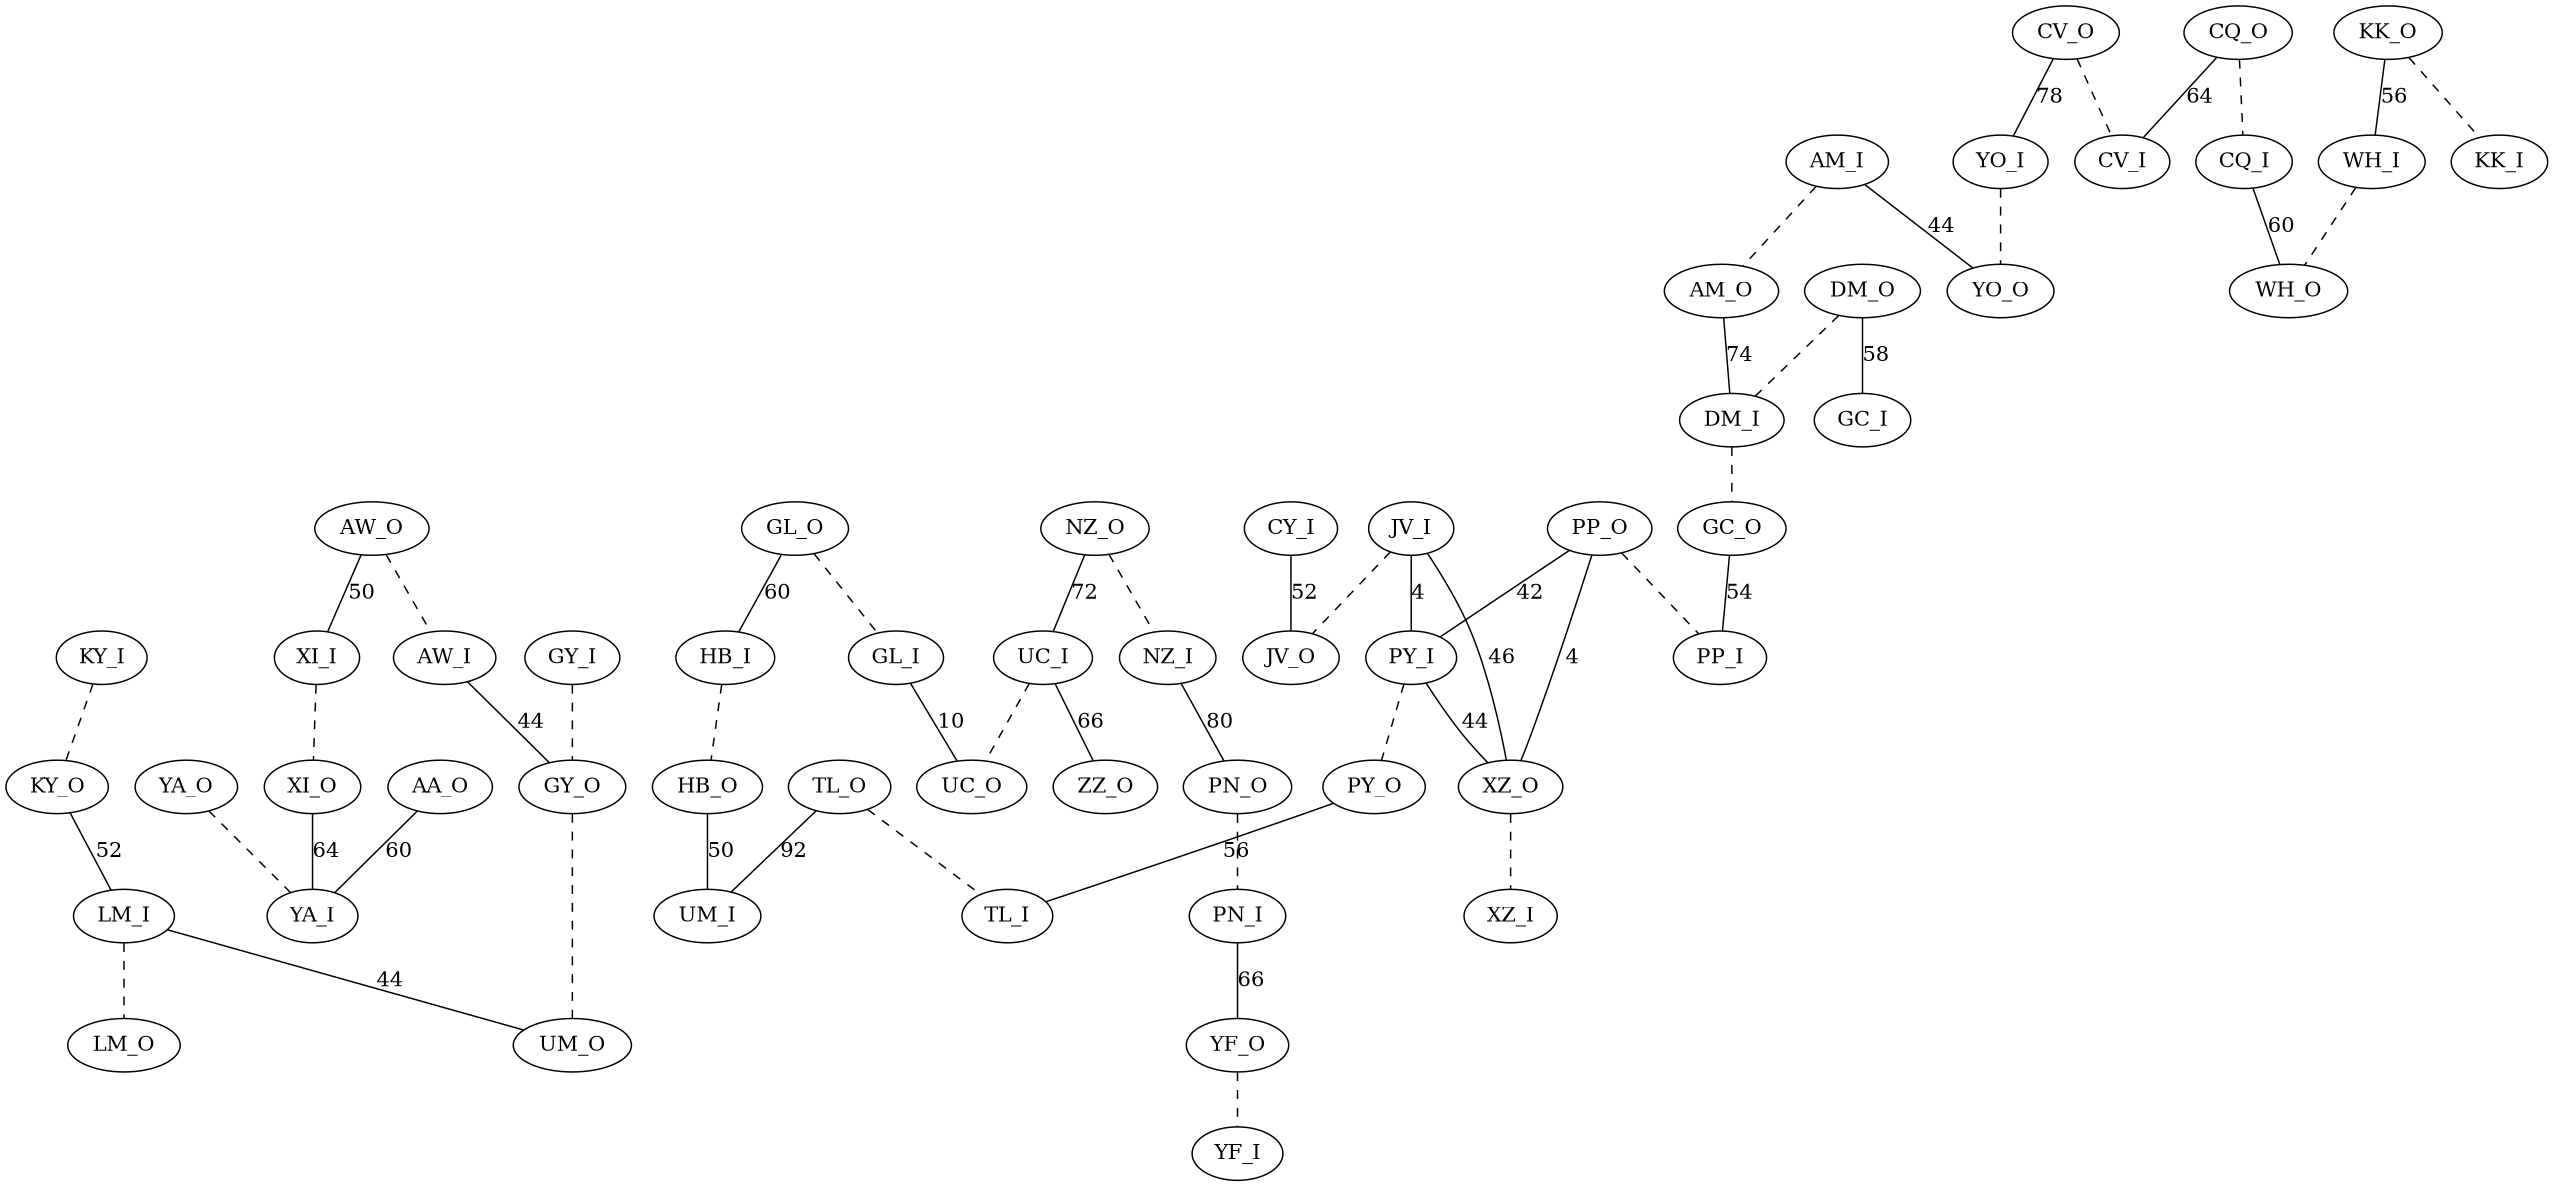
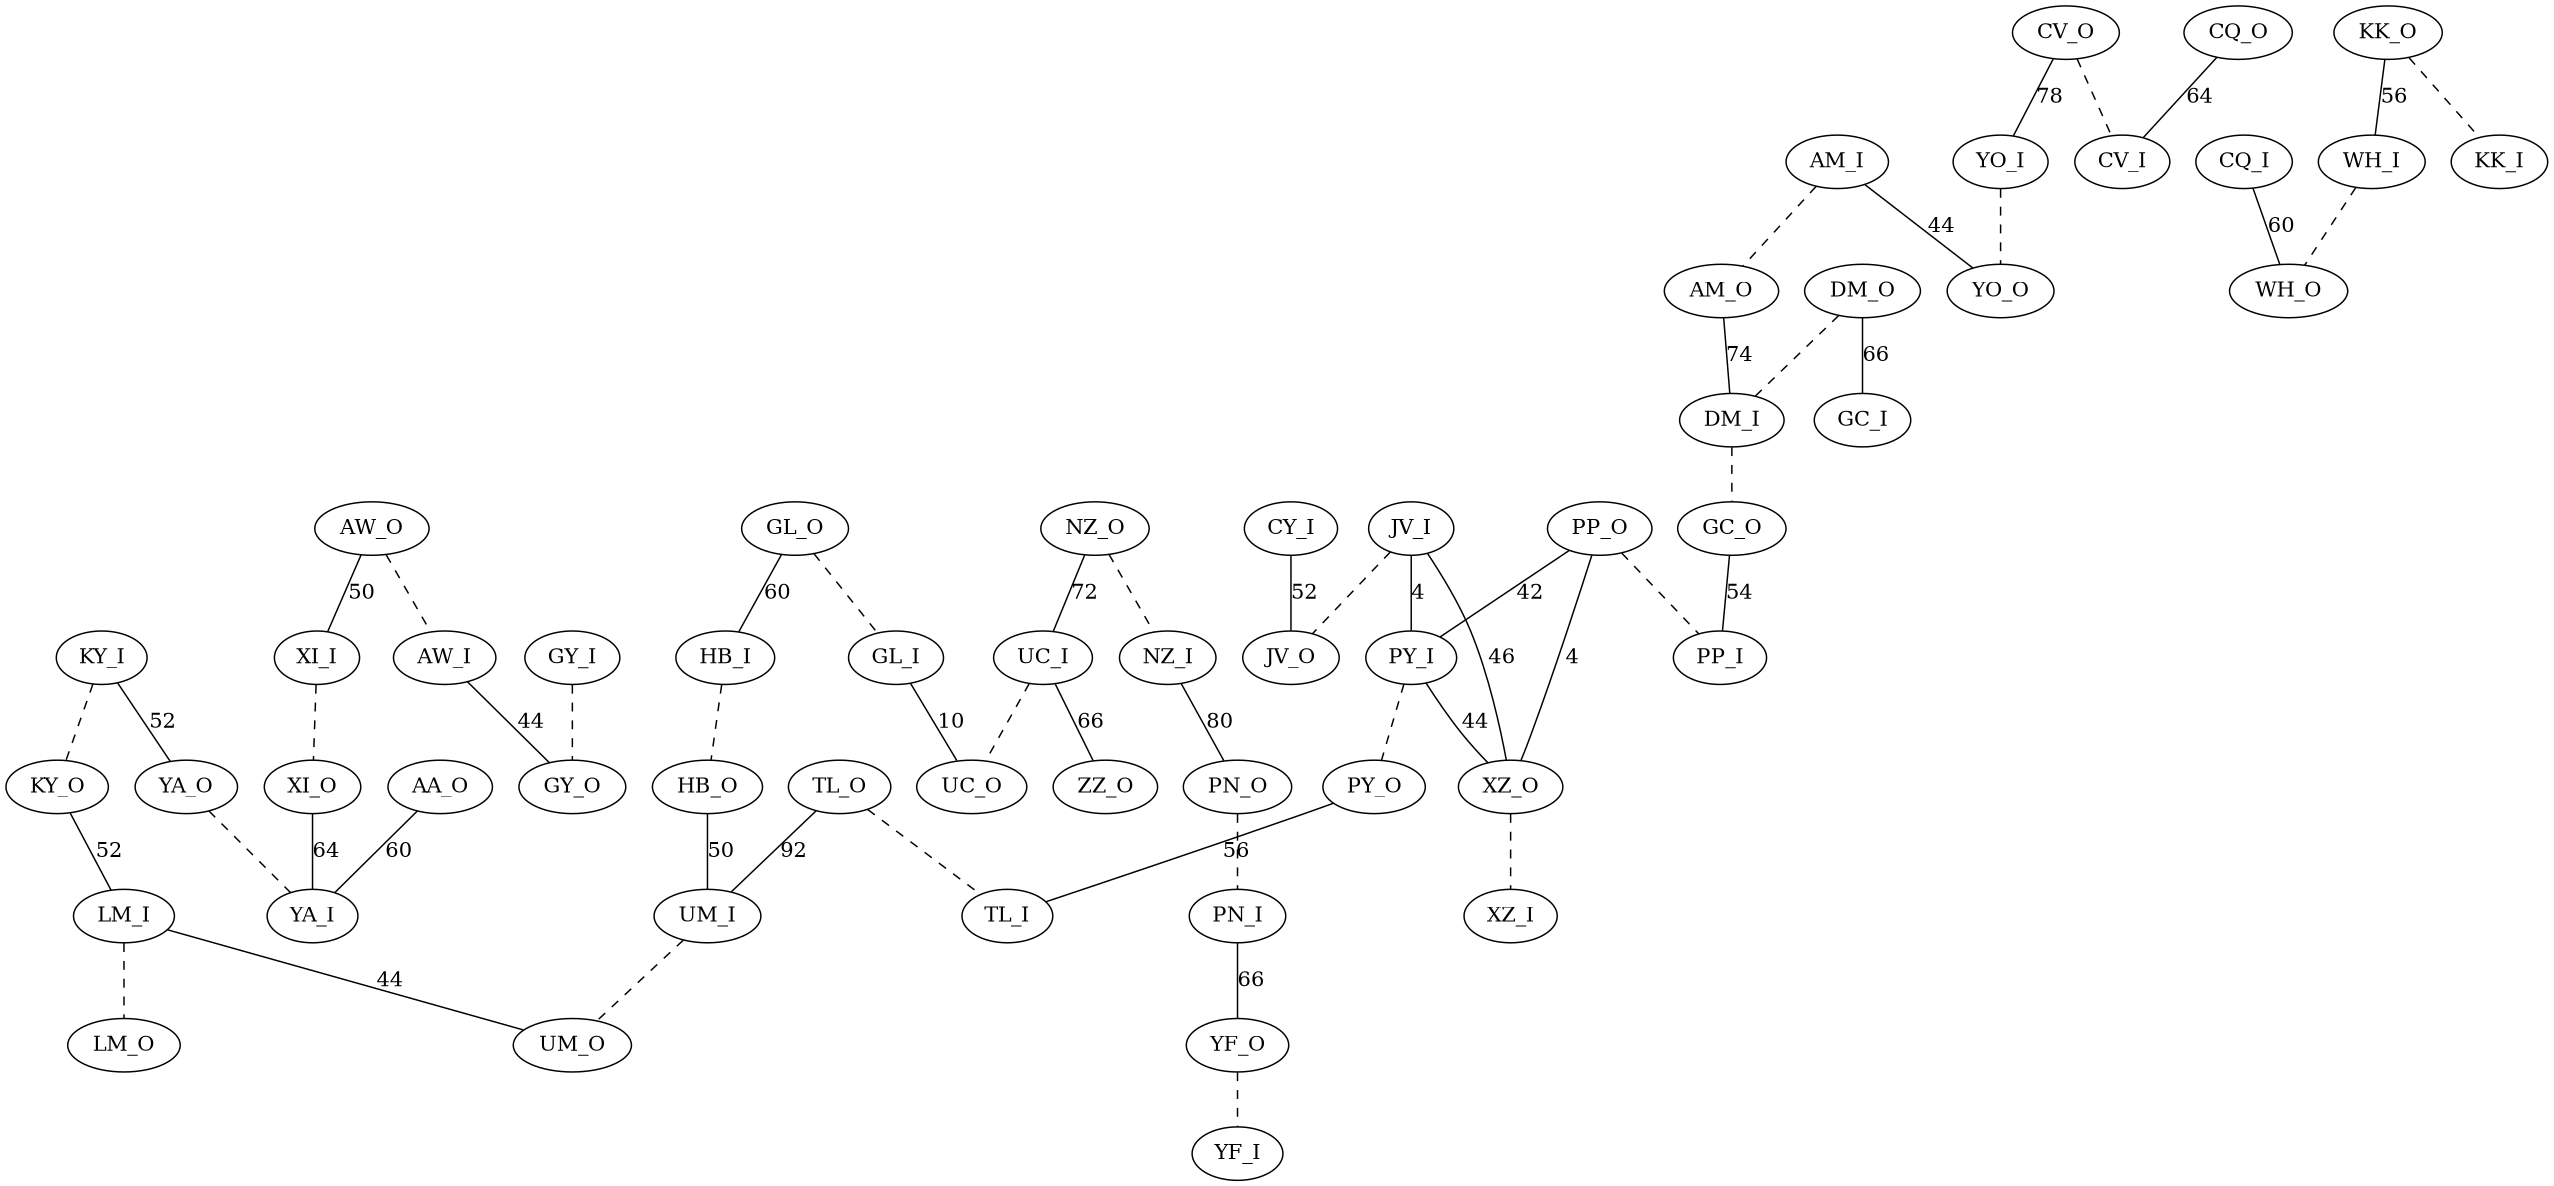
(2241, 97) -> none
(1877, 356) -> (1877, 356)
none -> (144, 722)
(572, 916) -> (640, 980)
